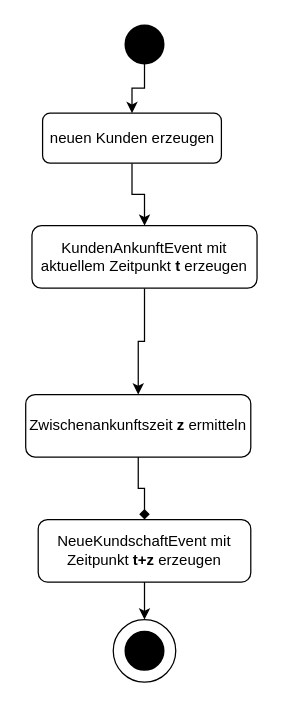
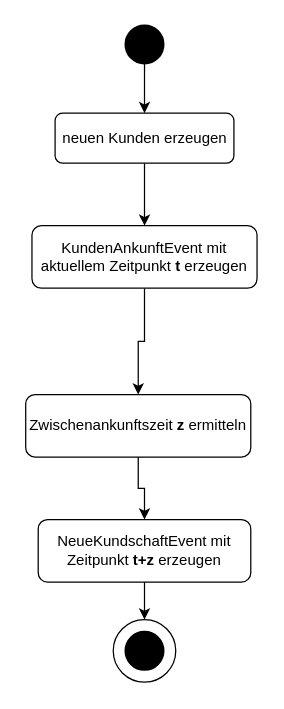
(132, 138) -> (144, 138)
(144, 509) -> (144, 509)
